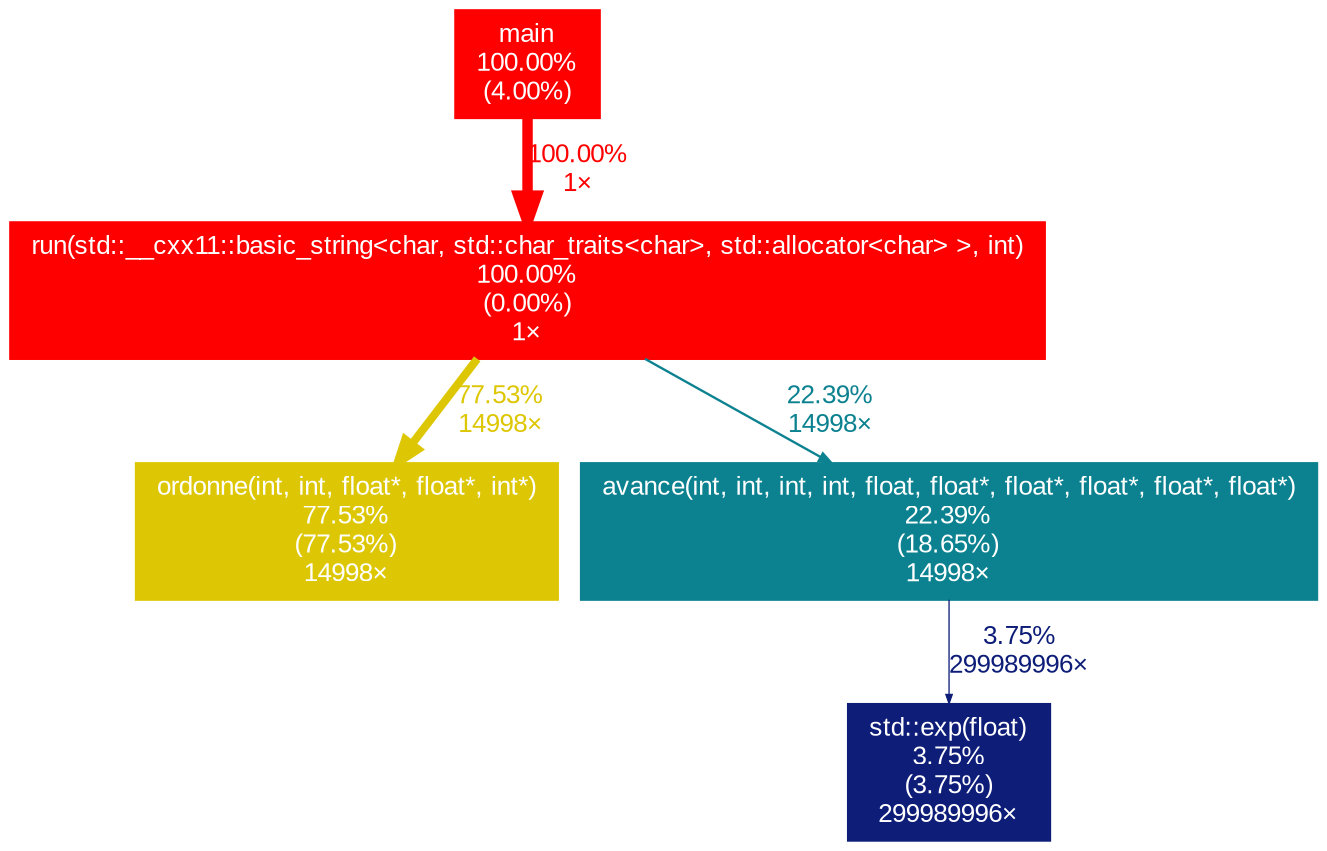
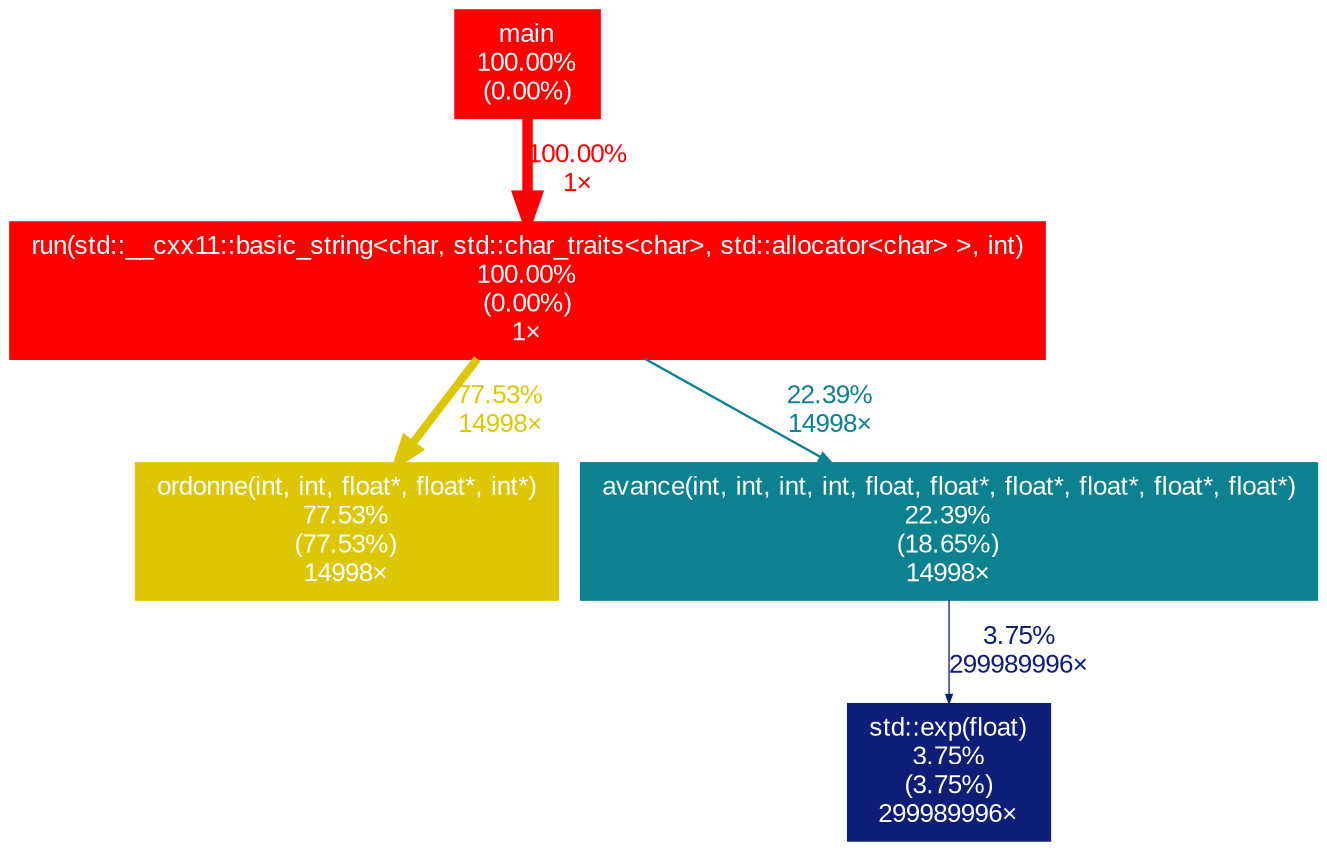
(528, 64) -> (528, 64)
